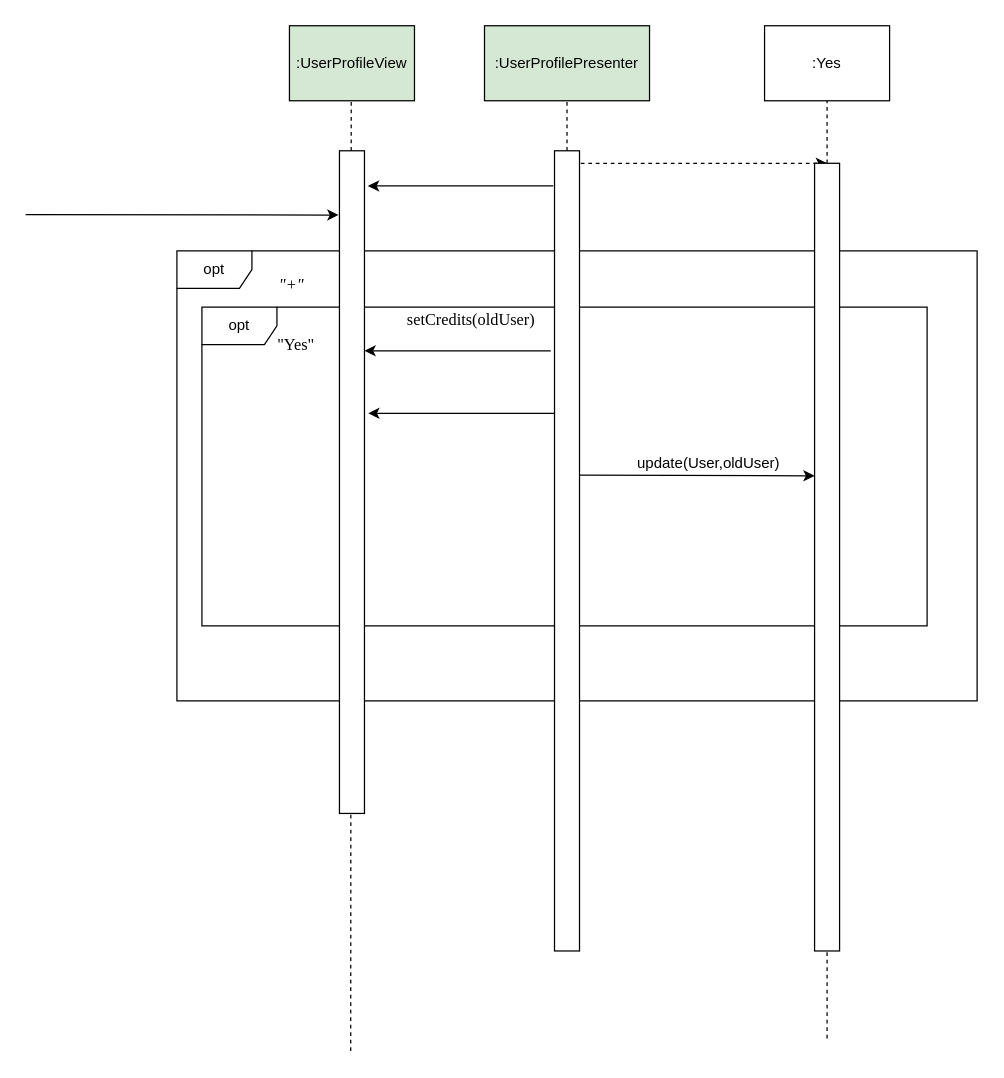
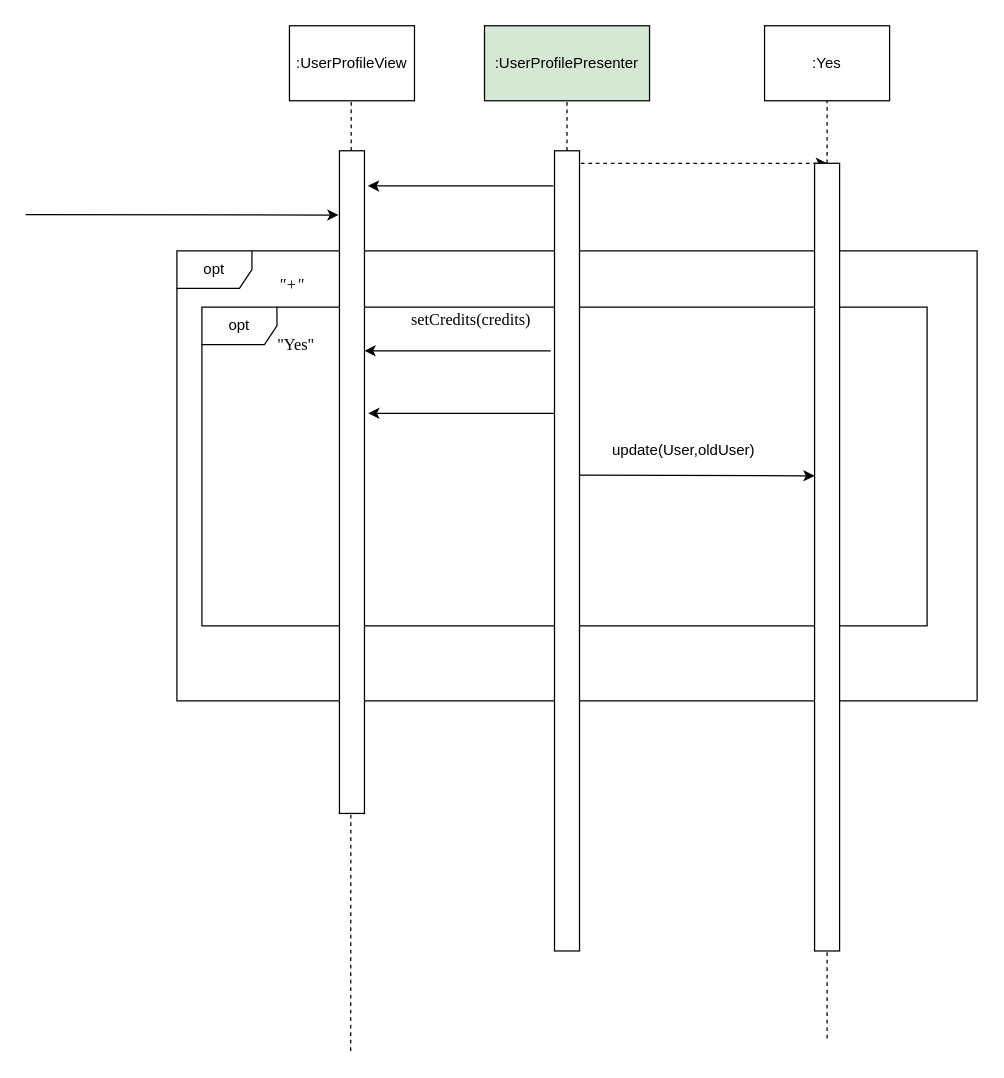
(352, 63) -> (352, 63)
(471, 319) -> (471, 319)
(708, 463) -> (683, 451)
